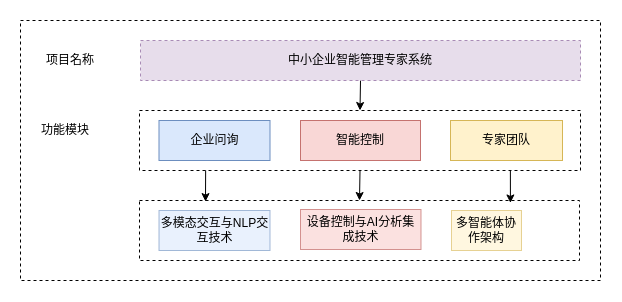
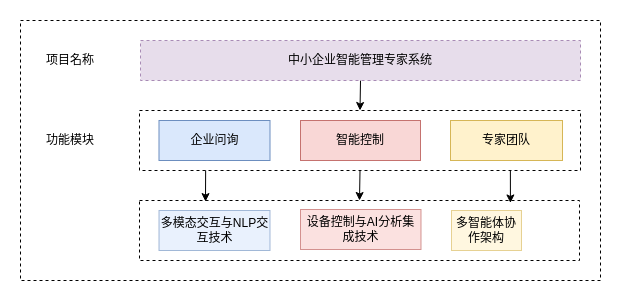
(66, 131) -> (71, 141)
